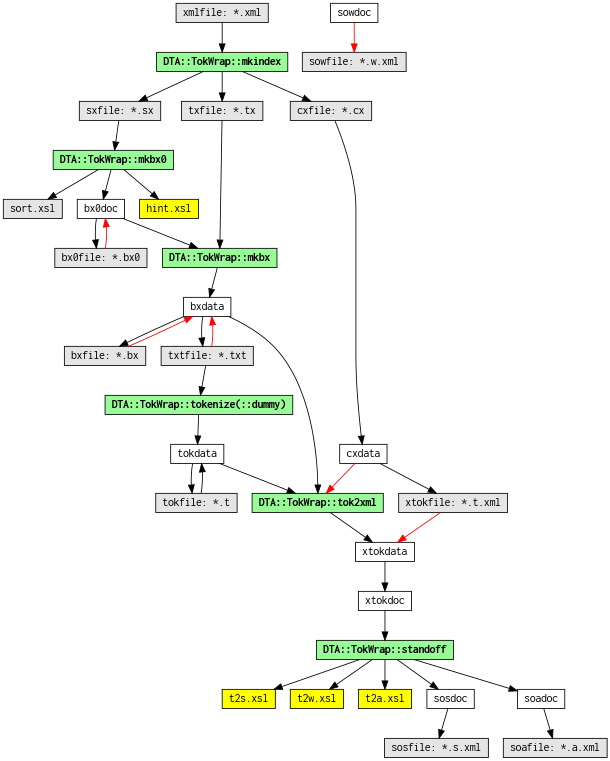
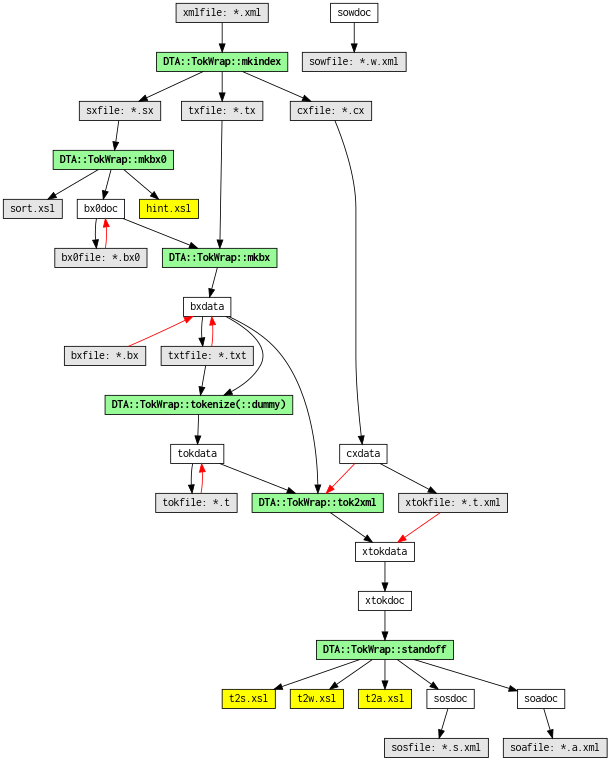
(354, 33) -> (354, 33)
(155, 329) -> (262, 353)
(202, 483) -> (202, 483)
